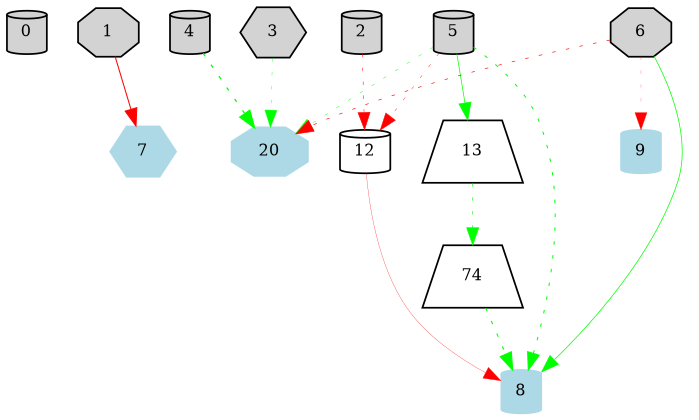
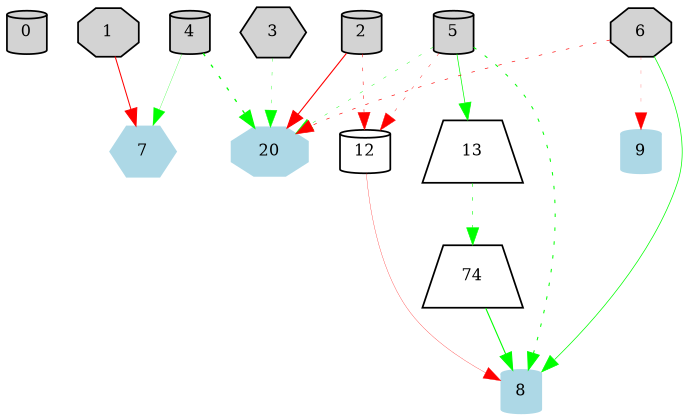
none -> (171, 82)
none -> (322, 84)
(496, 331) -> (496, 331)
